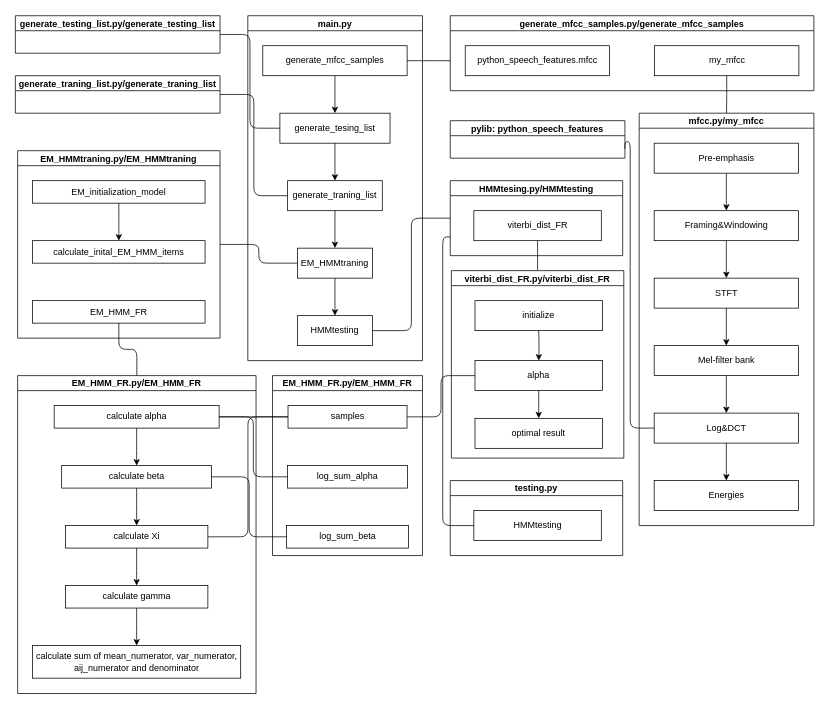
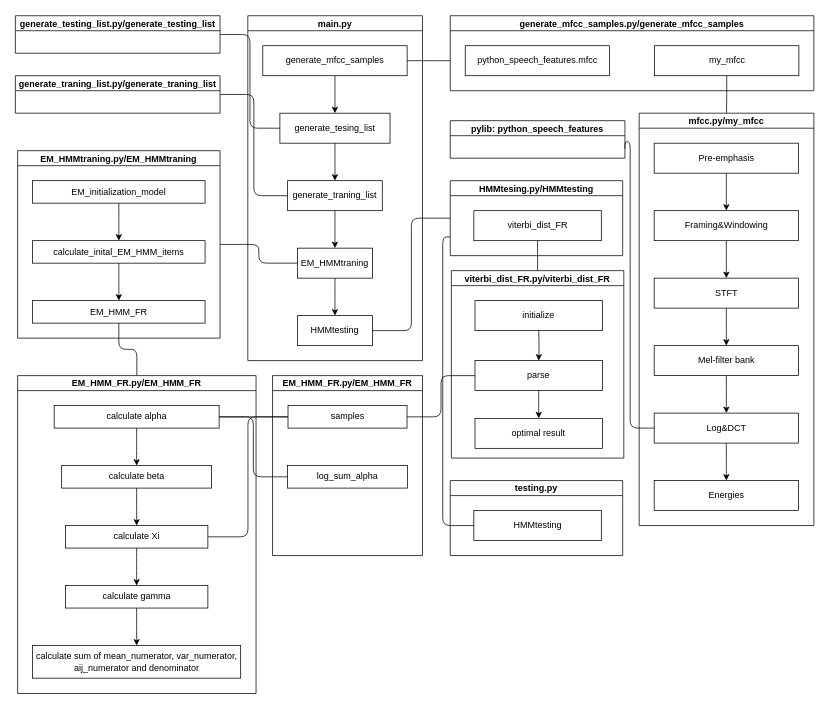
none -> (119, 293)
(539, 375) -> (539, 375)
(267, 537) -> none
(348, 537) -> none
